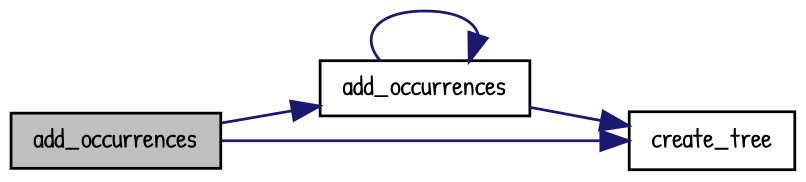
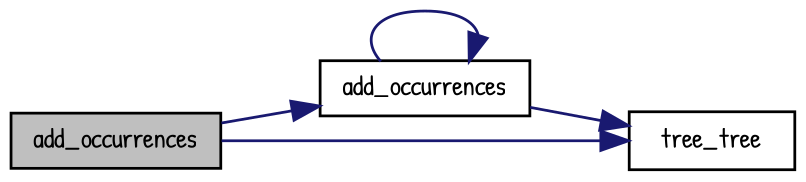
(712, 141) -> (712, 141)
